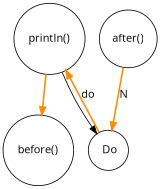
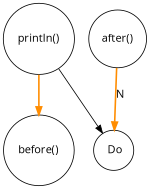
(85, 105) -> none
